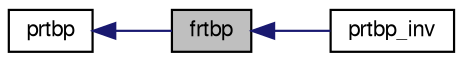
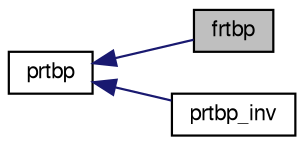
(302, 31) -> (143, 94)
